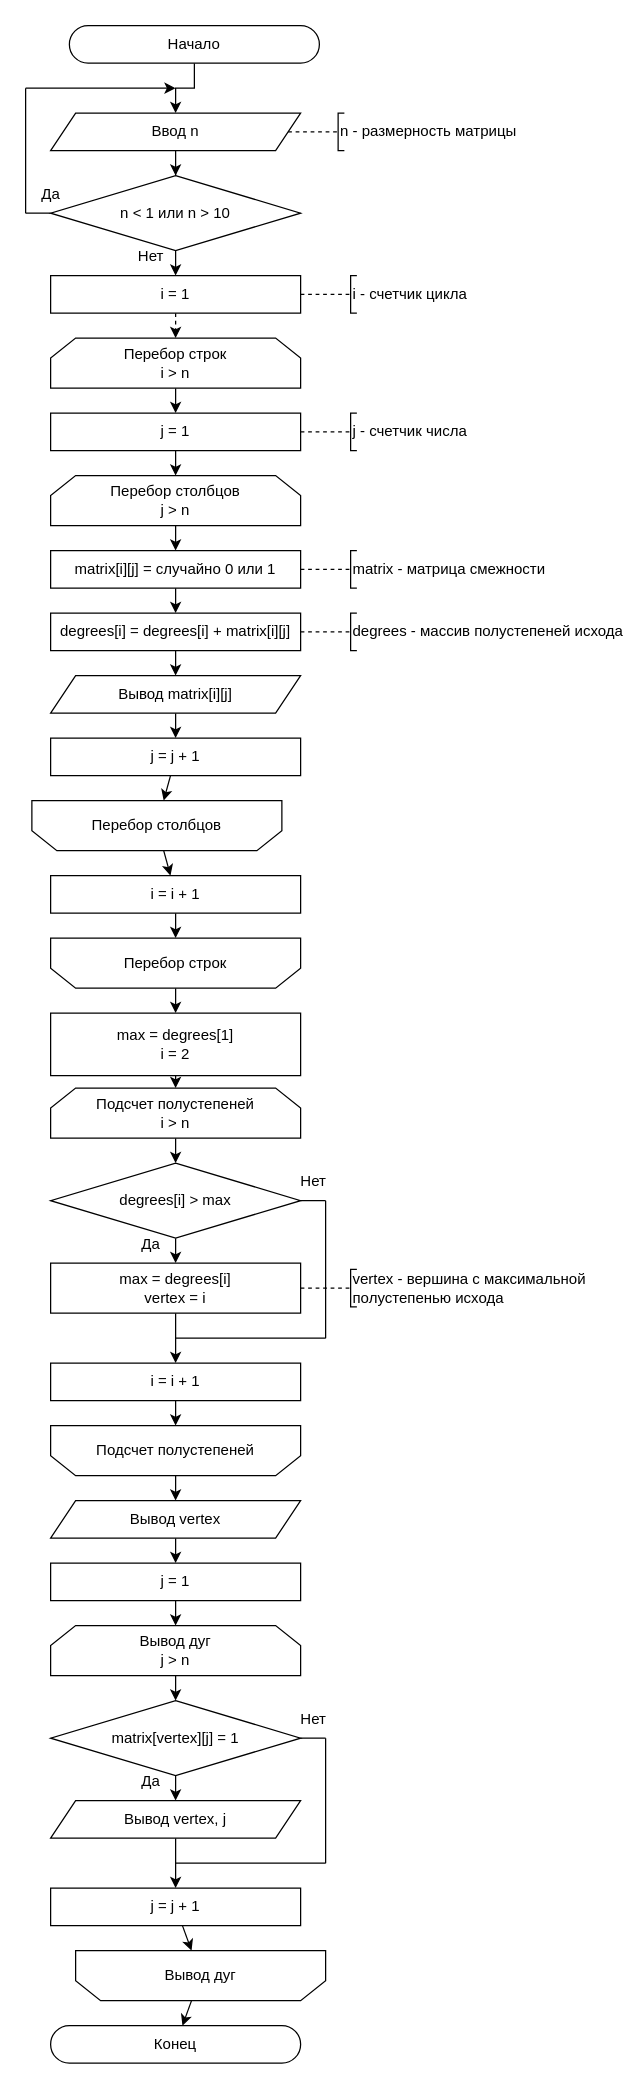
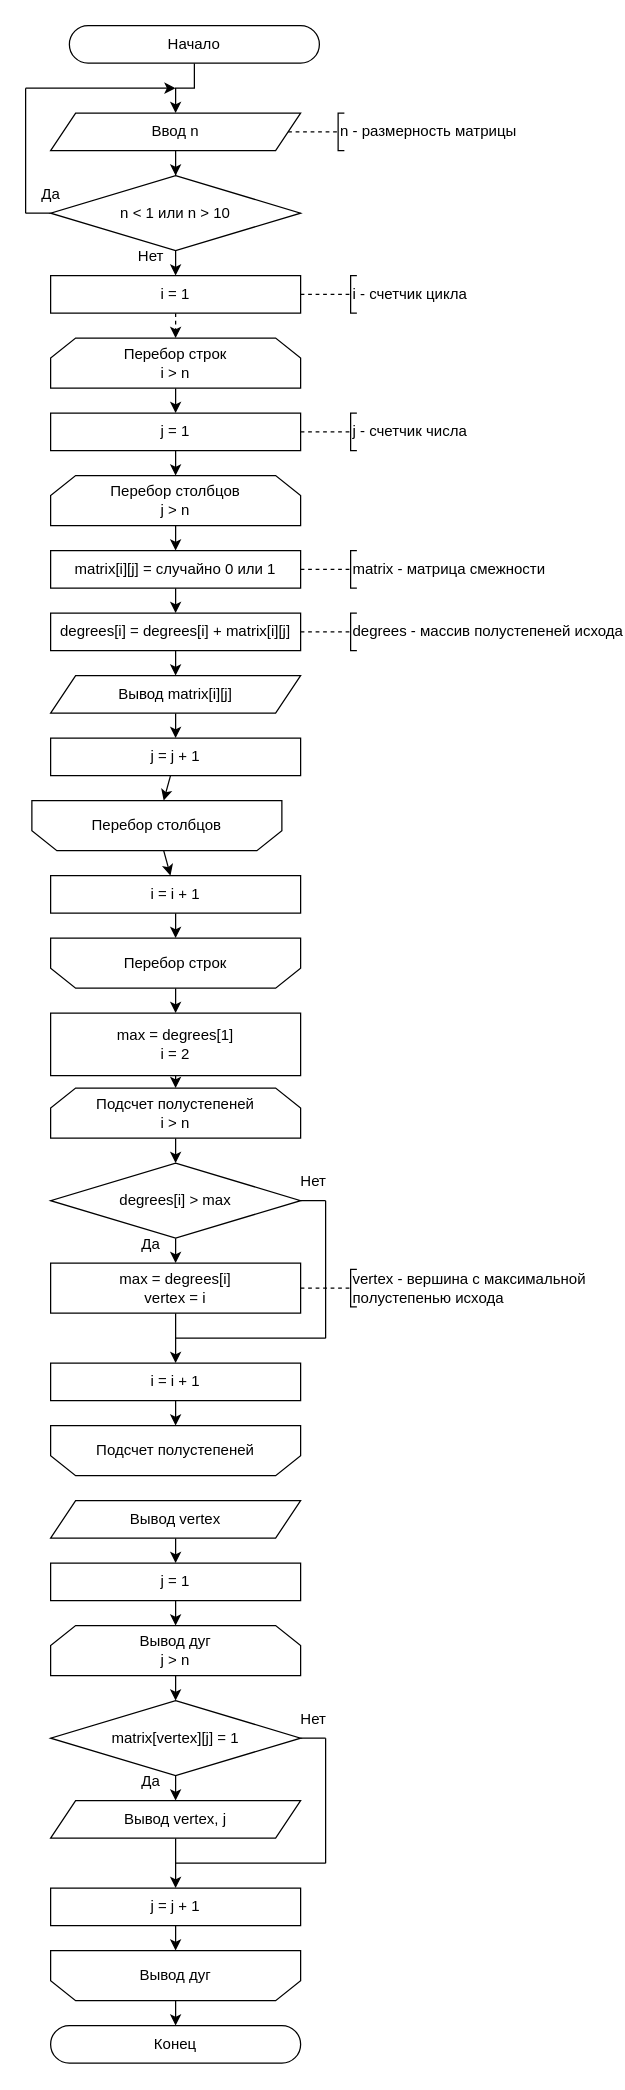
(176, 1484) -> none
(201, 1976) -> (176, 1976)
